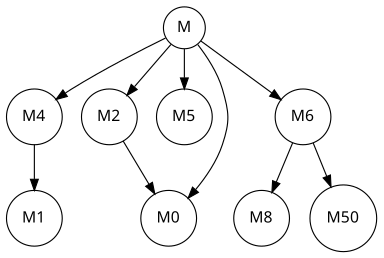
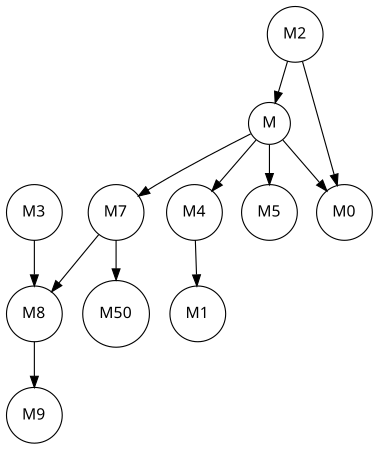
(153, 66) -> (283, 77)
(303, 117) -> (116, 212)
none -> (34, 212)
none -> (34, 415)
